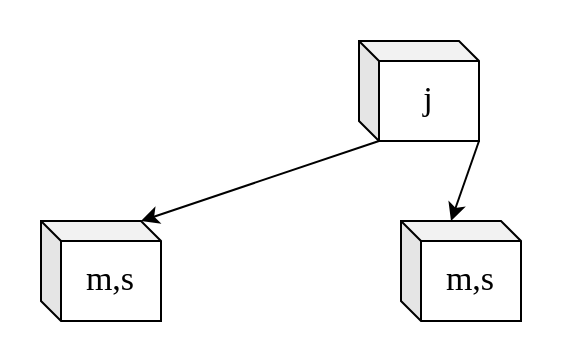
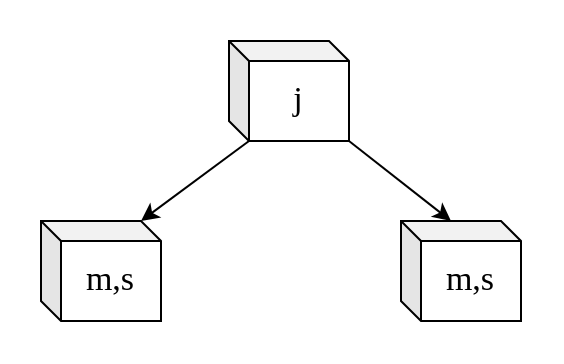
(419, 91) -> (289, 91)
